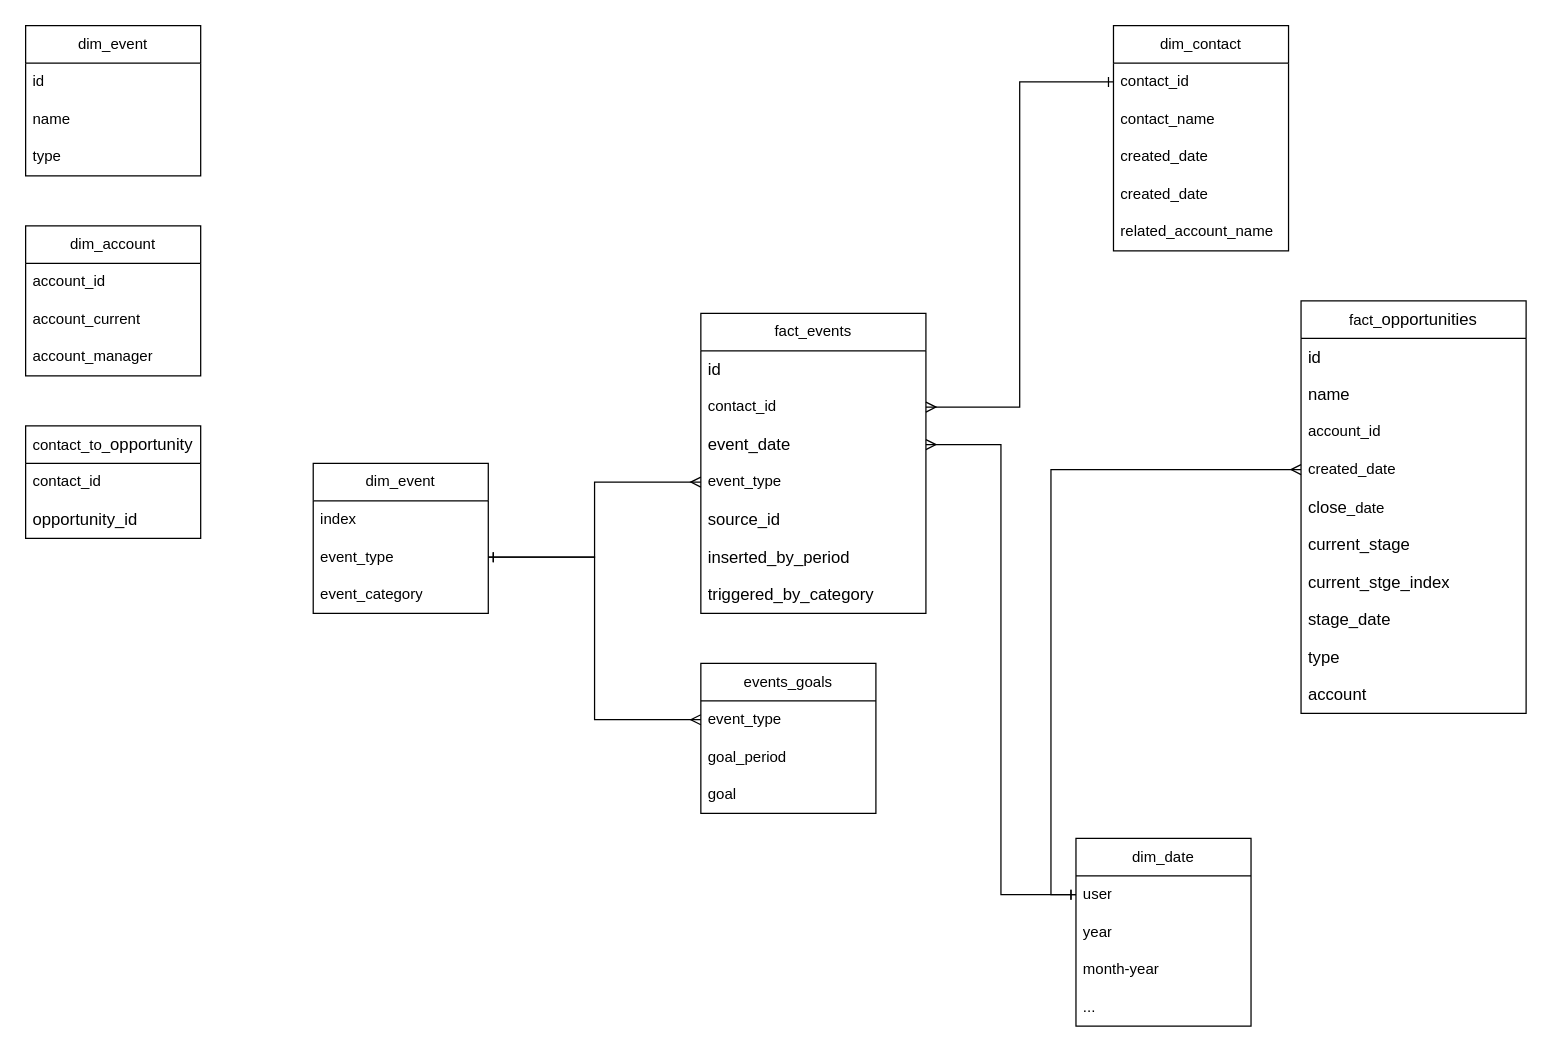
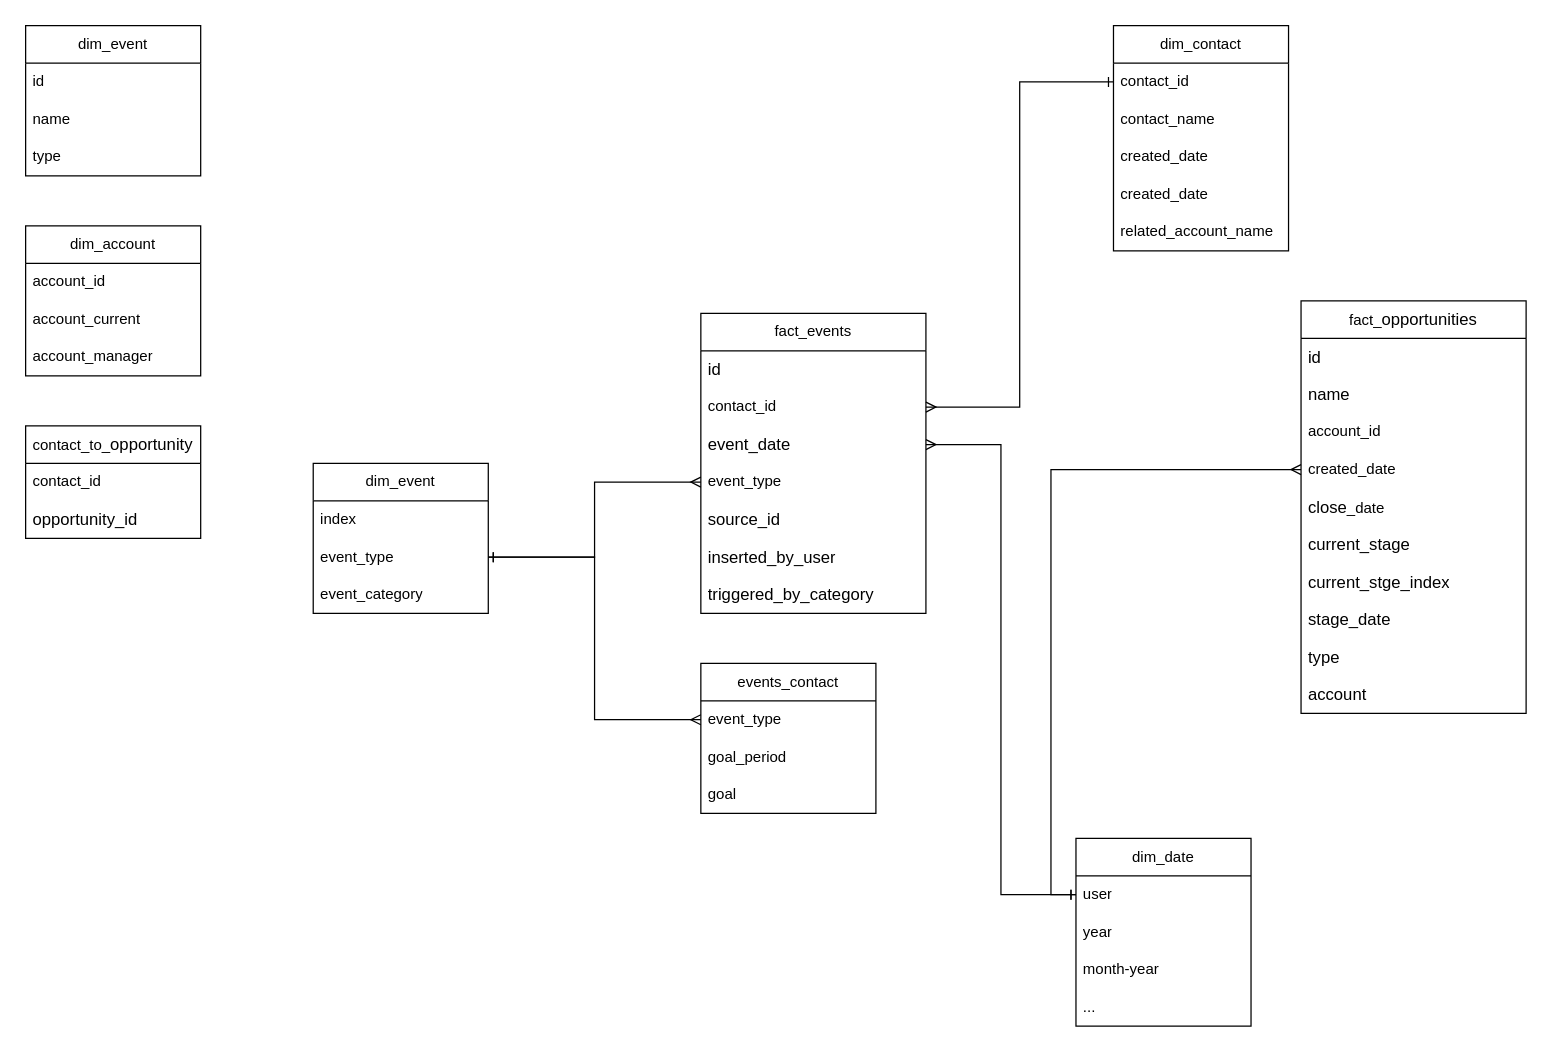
(780, 557) -> (773, 557)
(788, 682) -> (788, 682)
